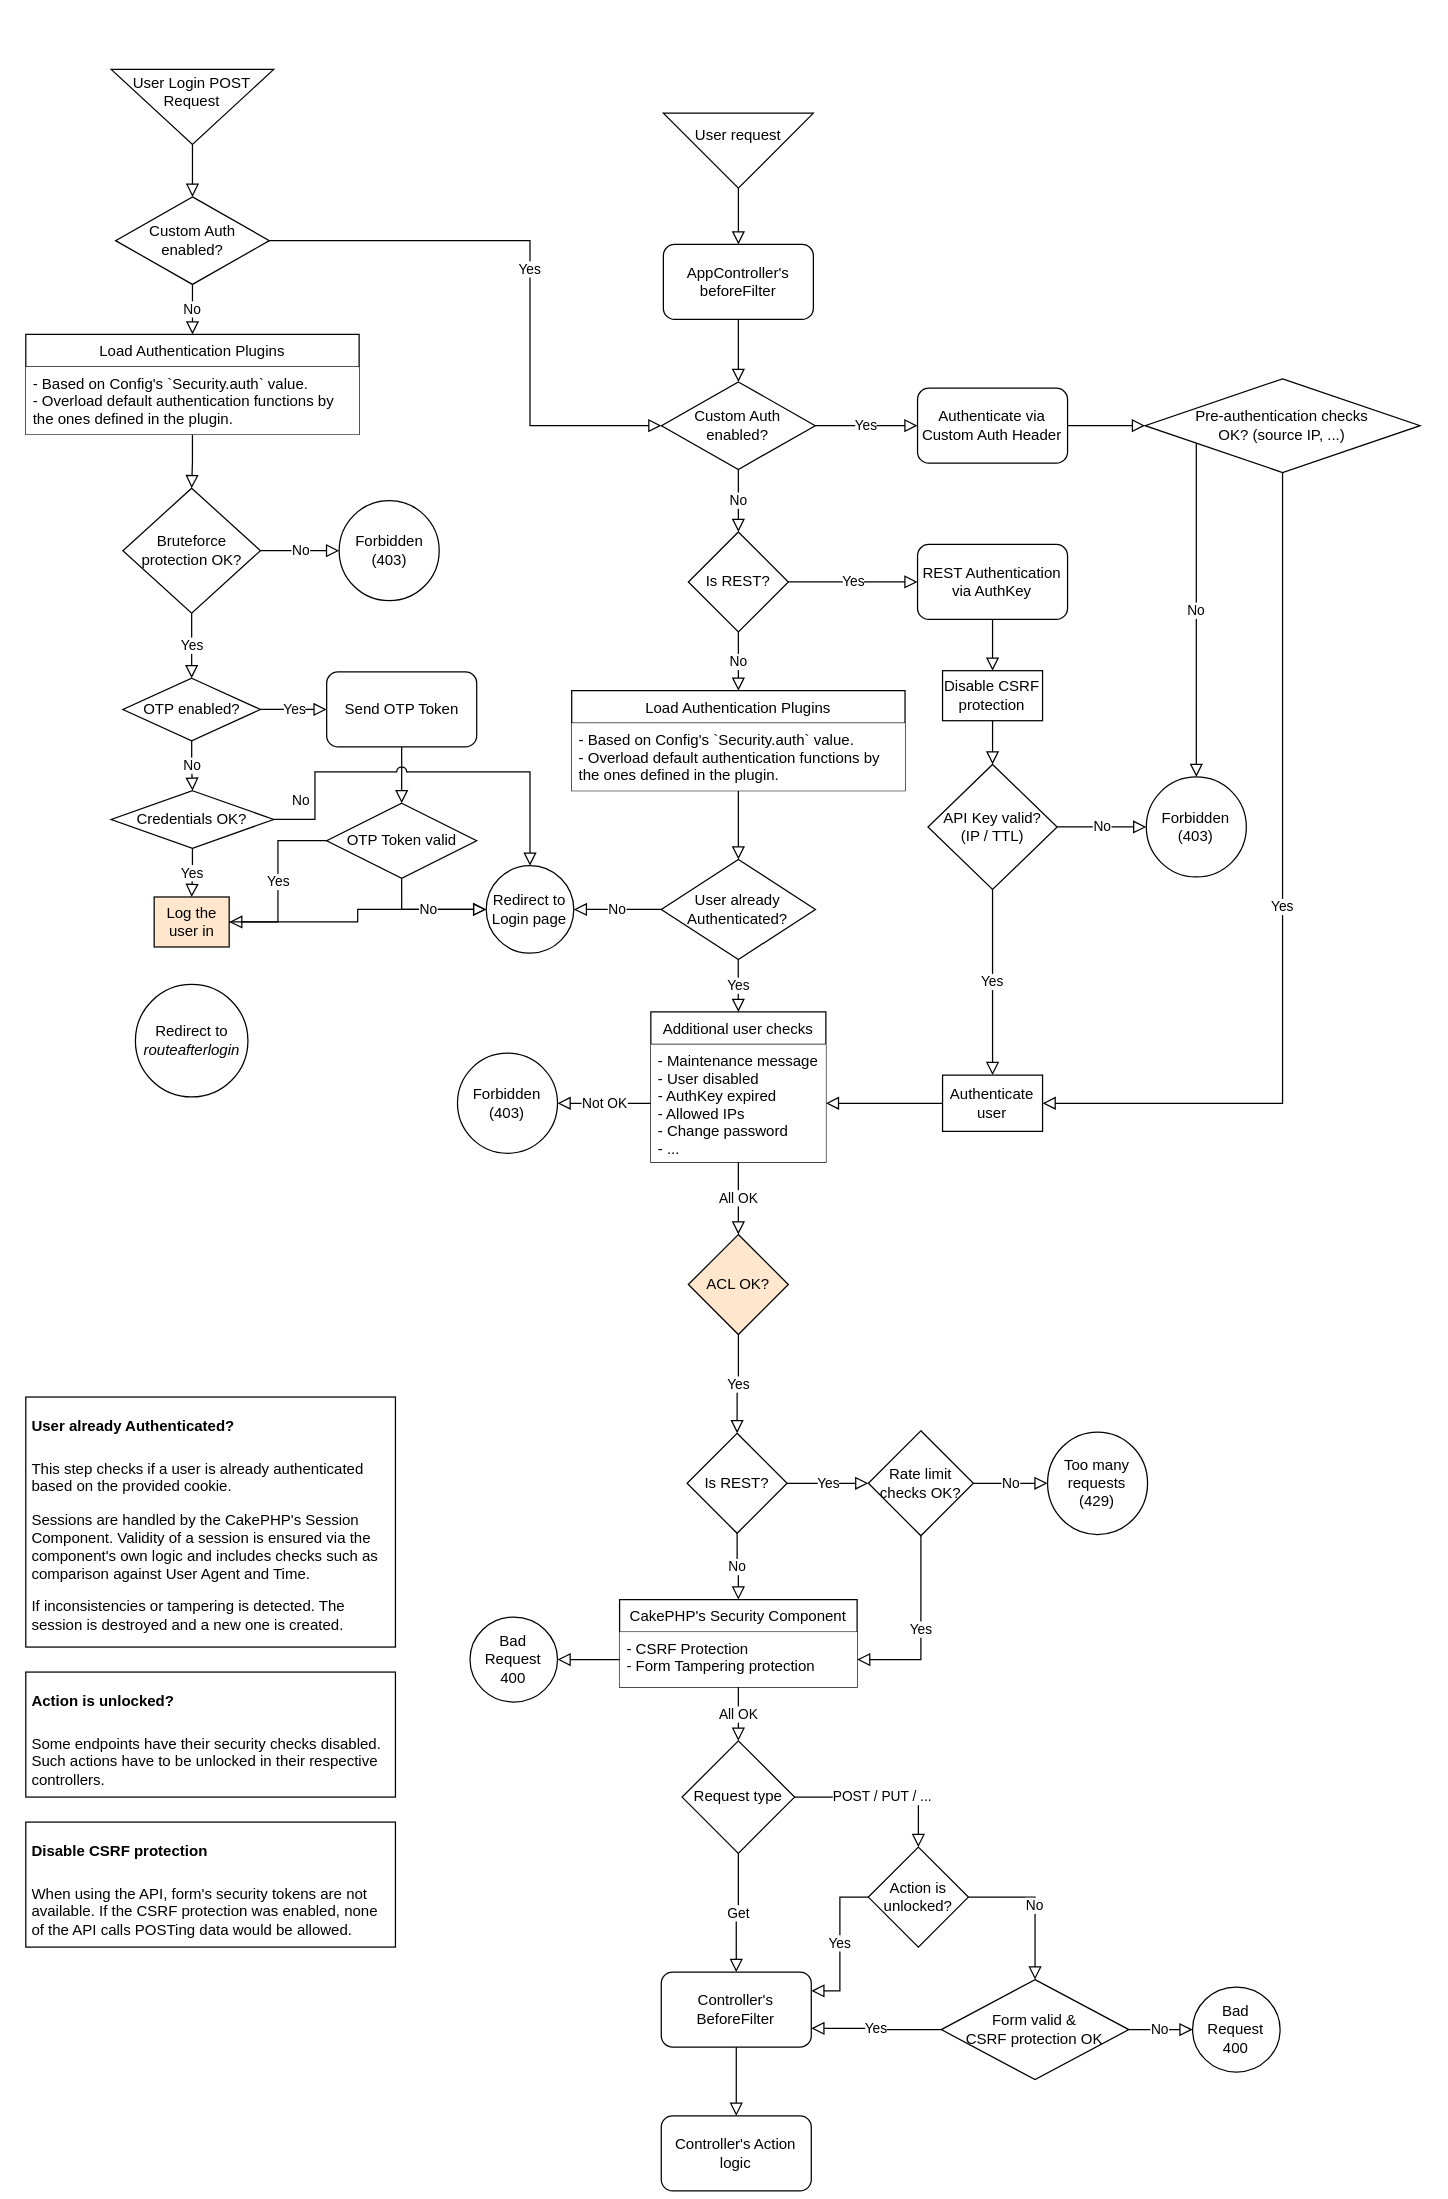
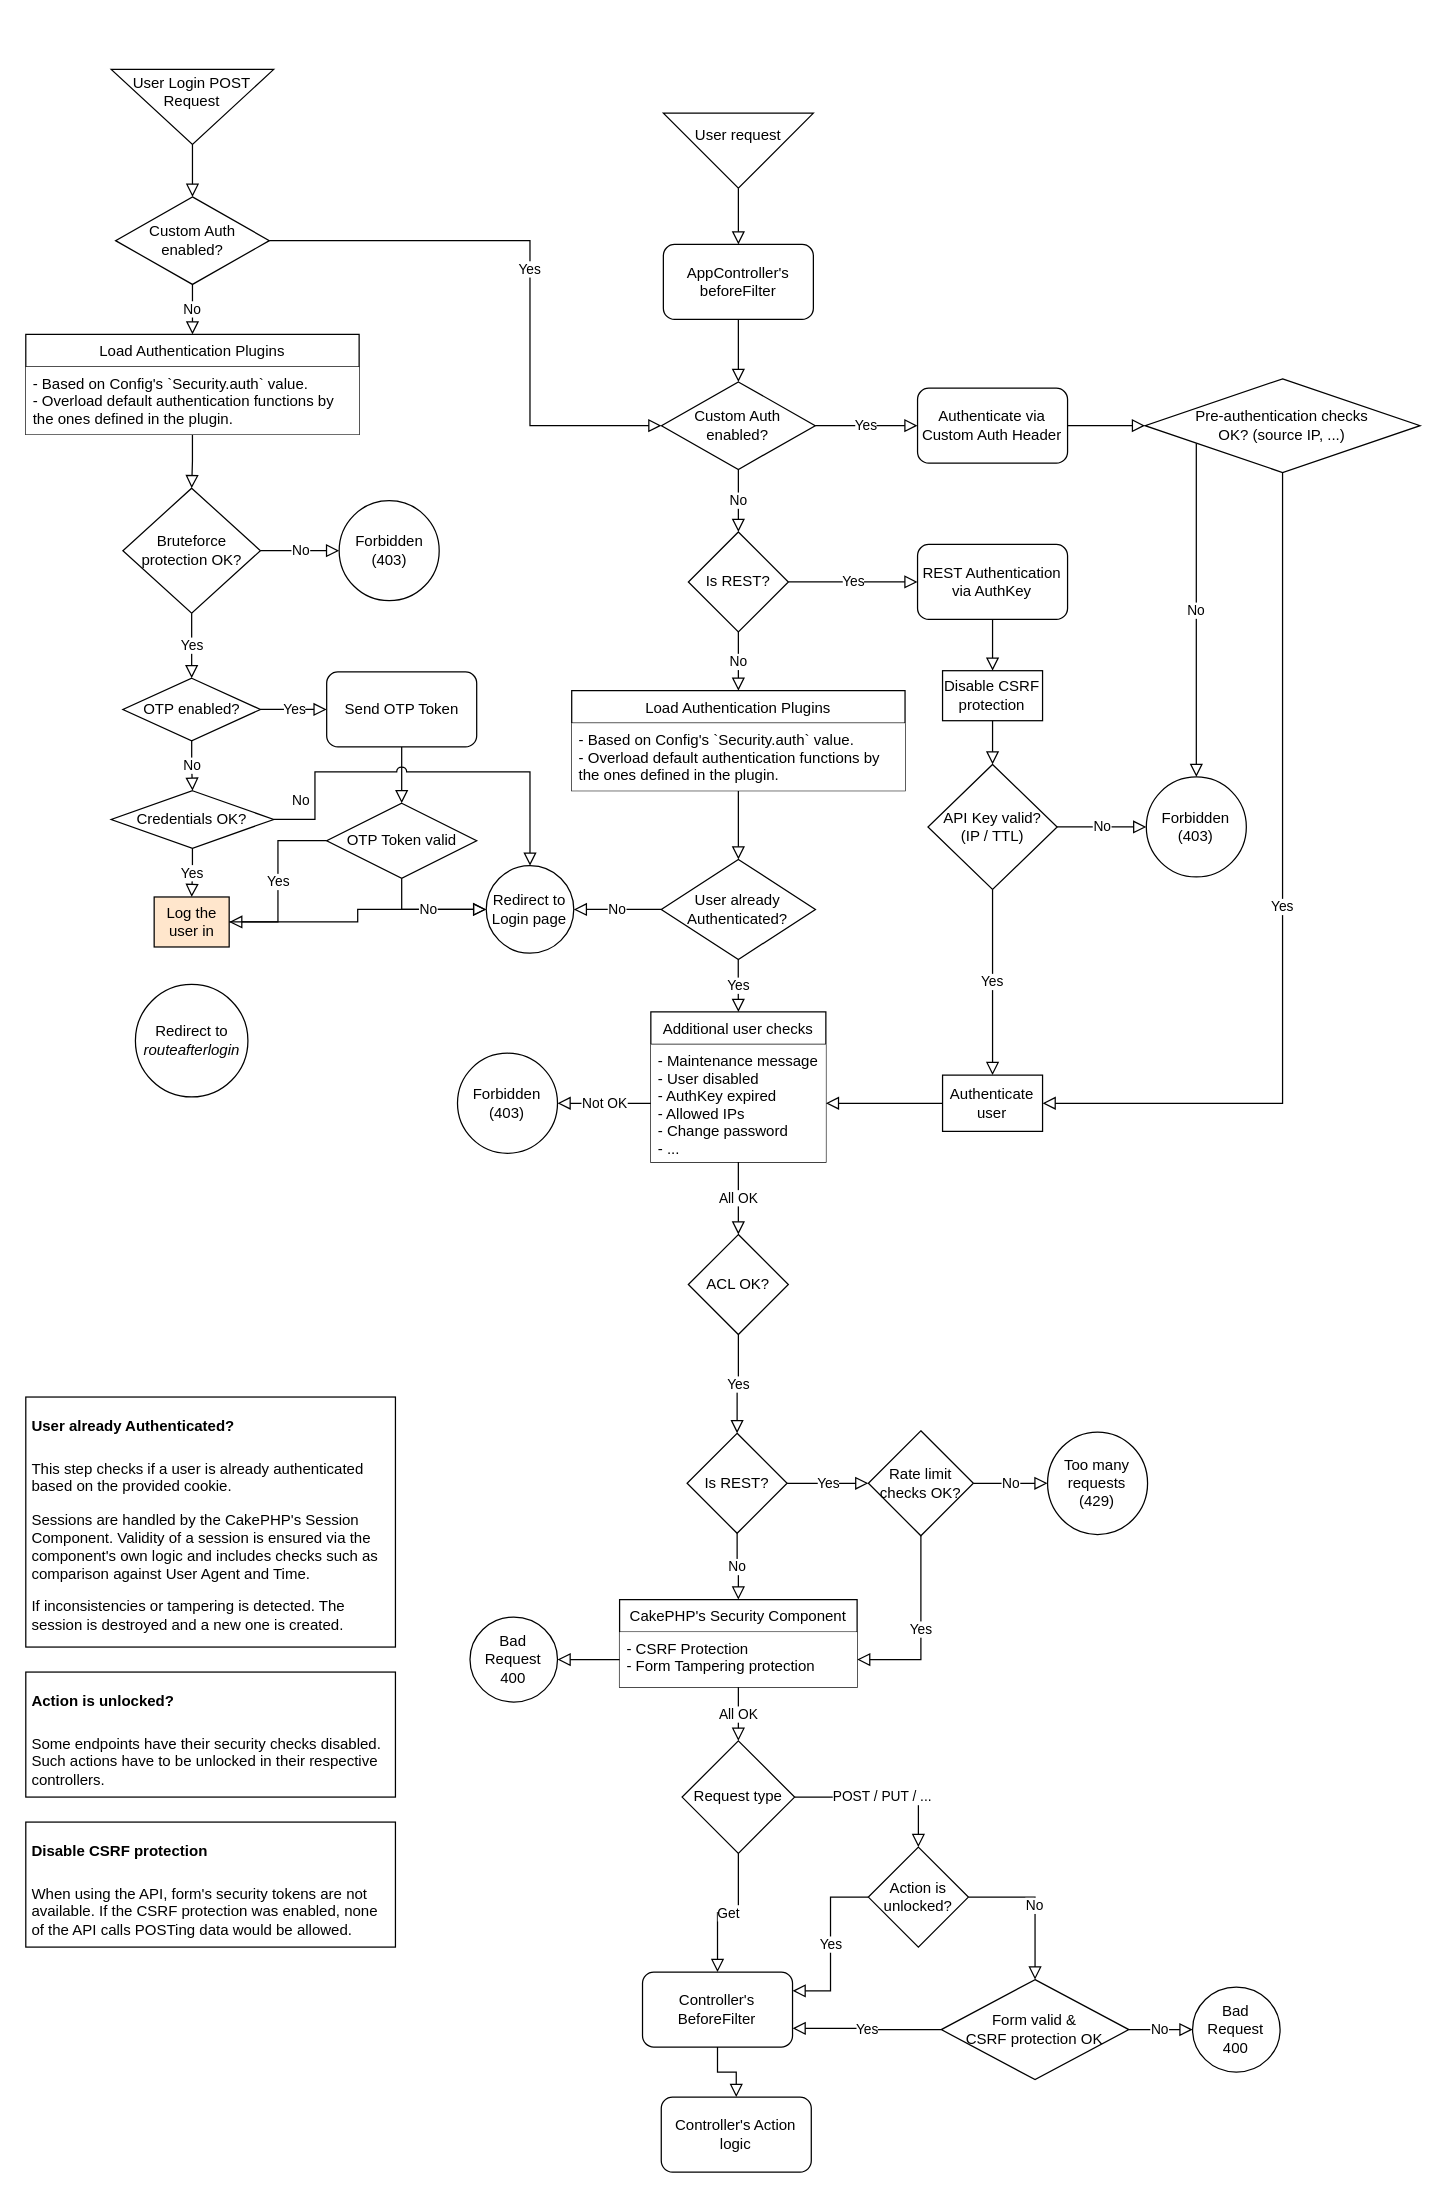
(738, 1284) -> (738, 1284)
(736, 2009) -> (717, 2009)
(736, 2153) -> (736, 2134)
